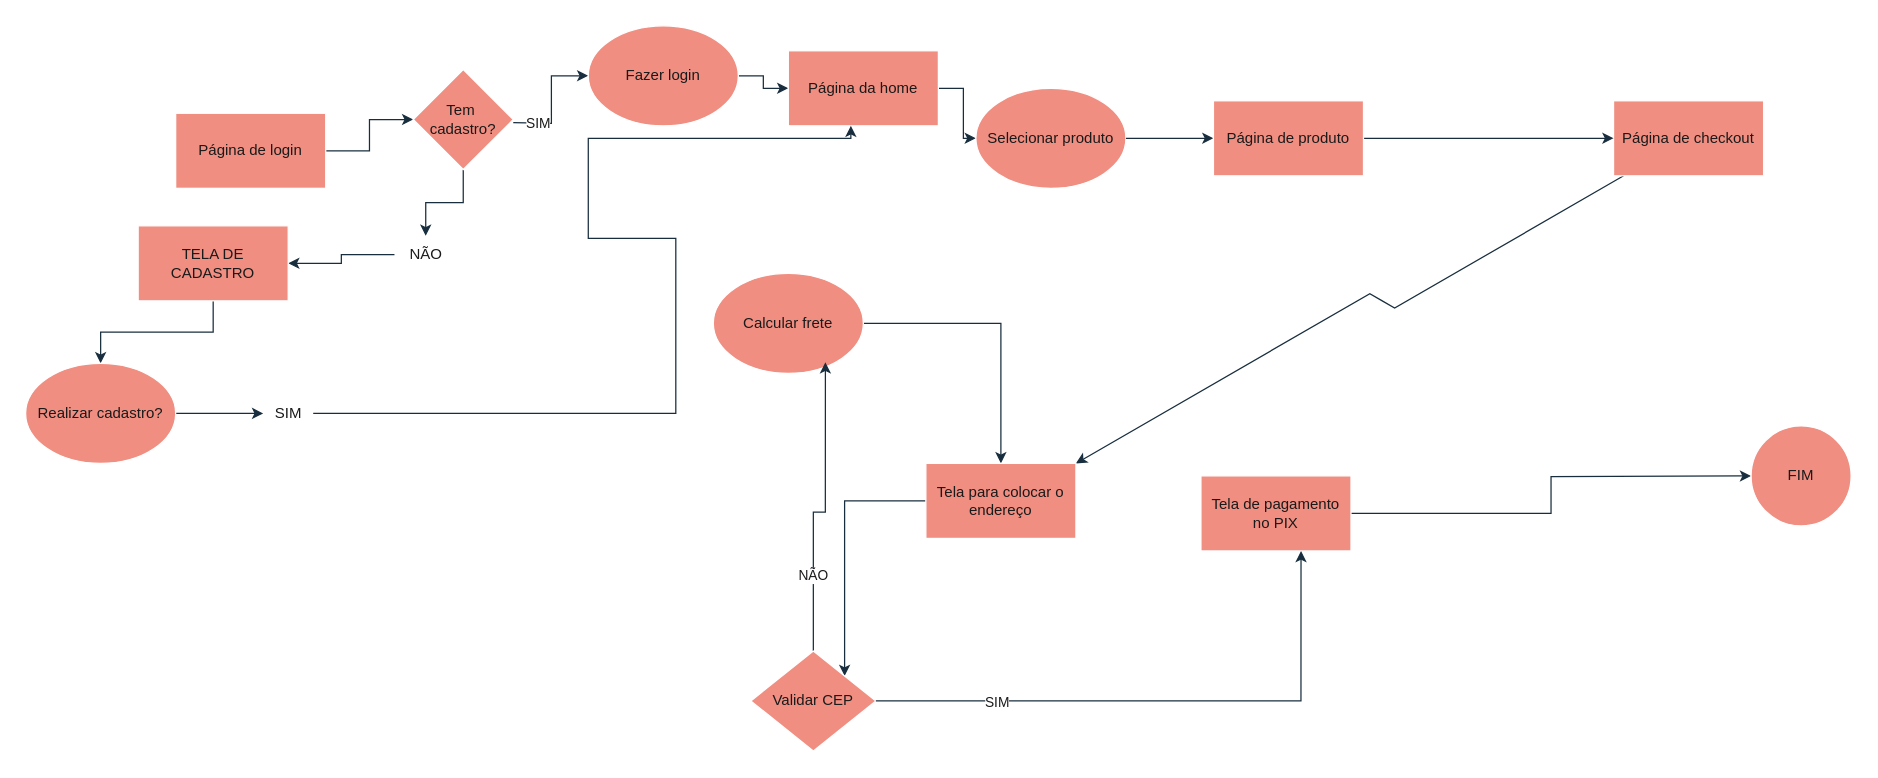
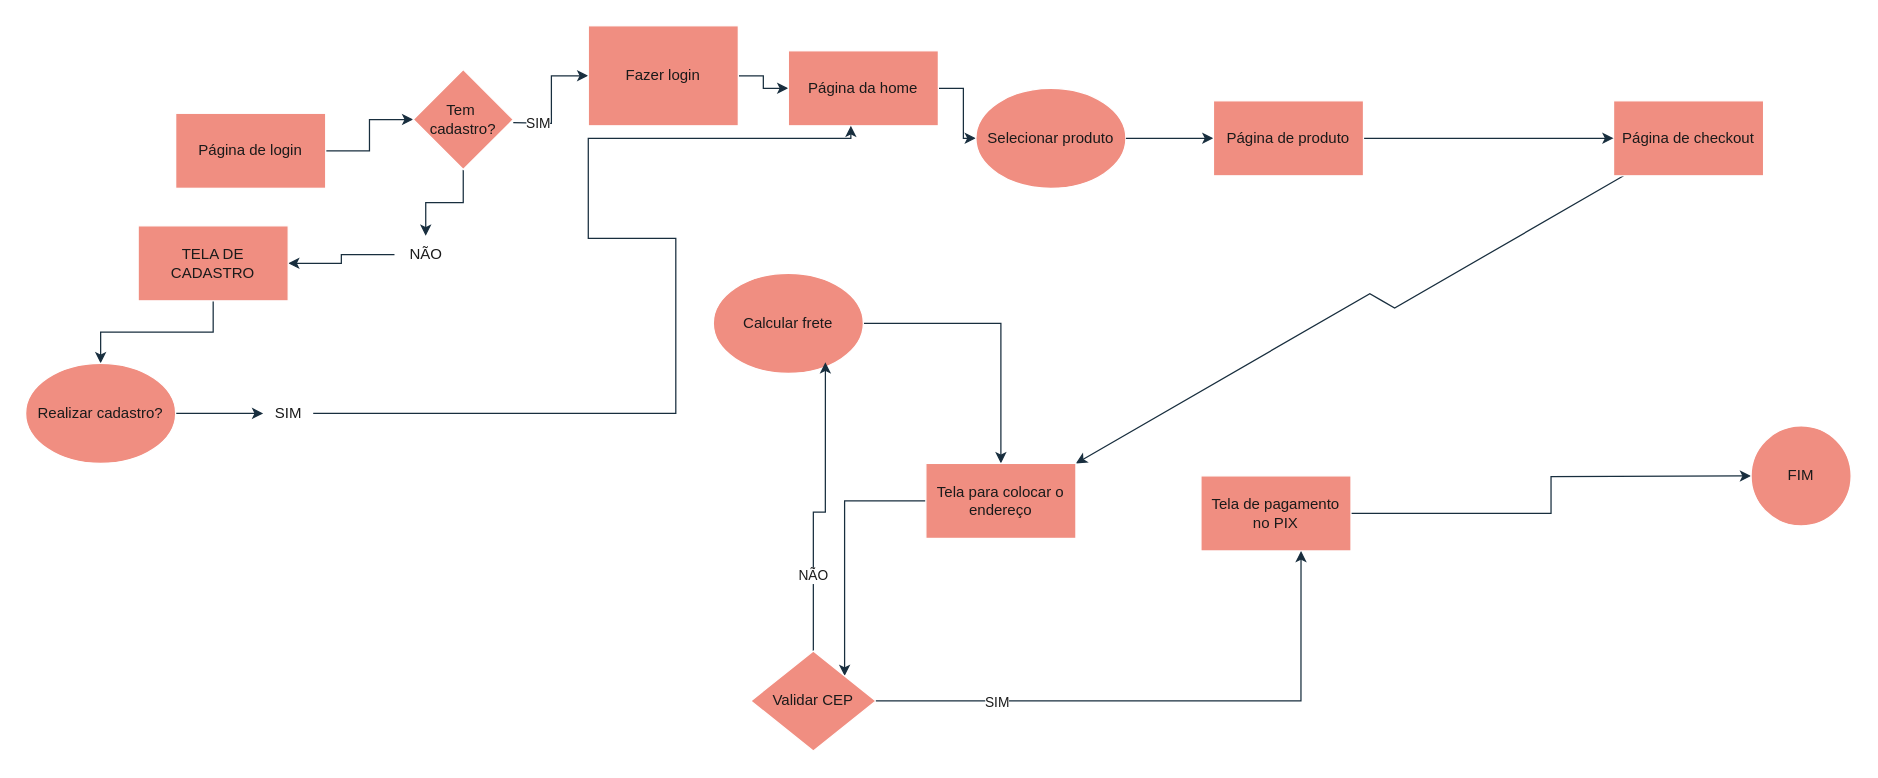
(663, 76) -> (663, 76)
